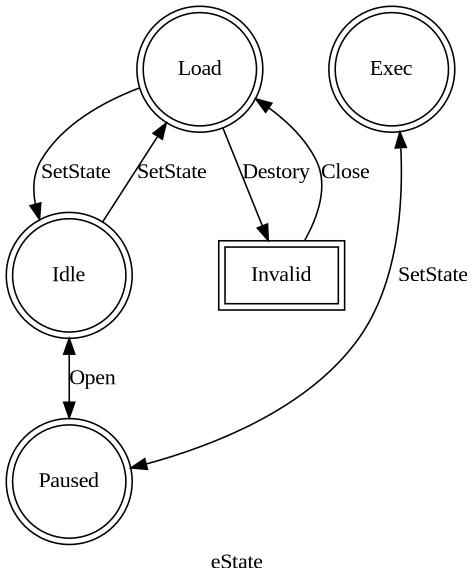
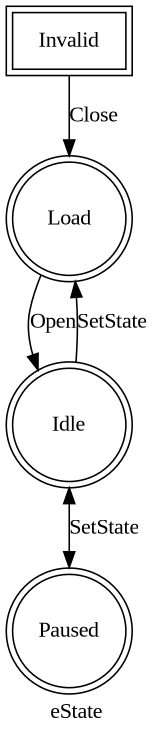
(392, 69) -> none
(76, 172) -> (54, 322)
(243, 177) -> none
(93, 378) -> (105, 528)
